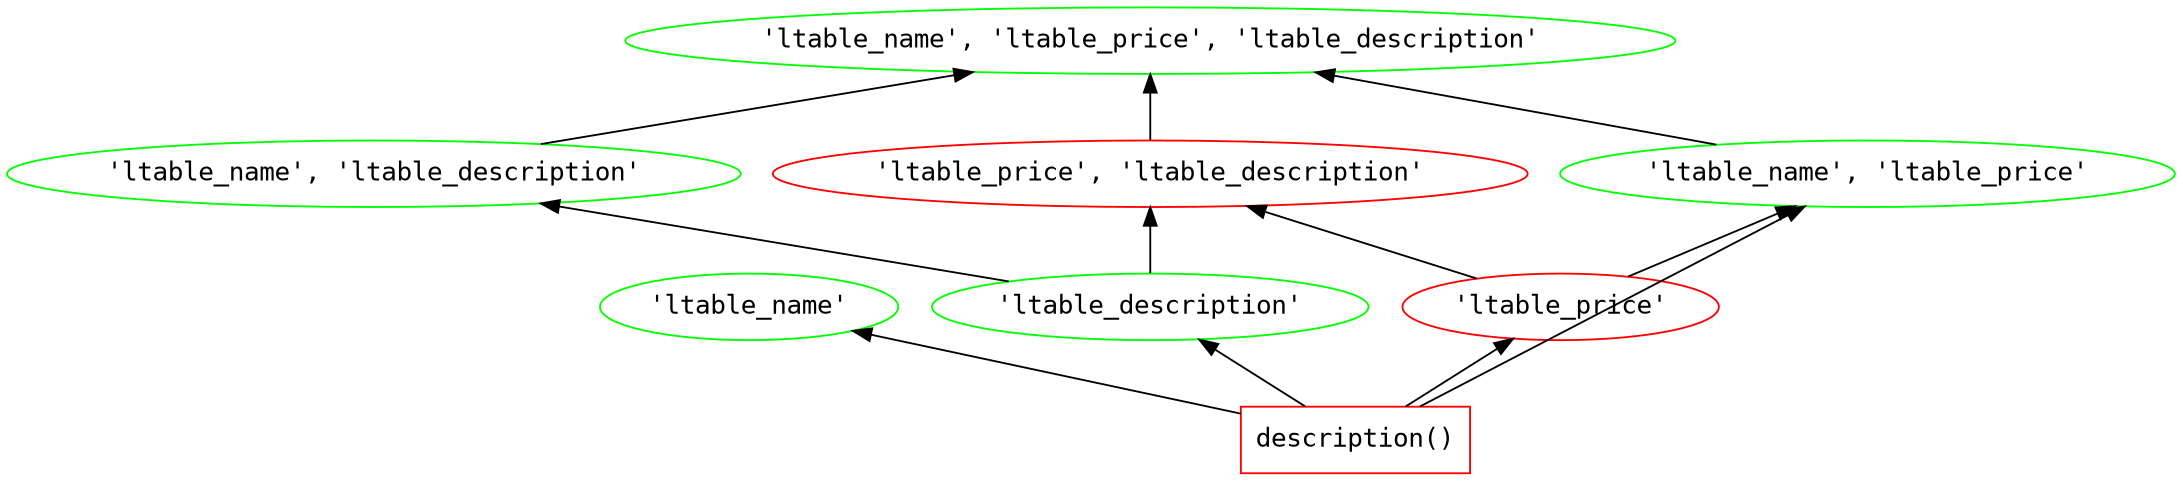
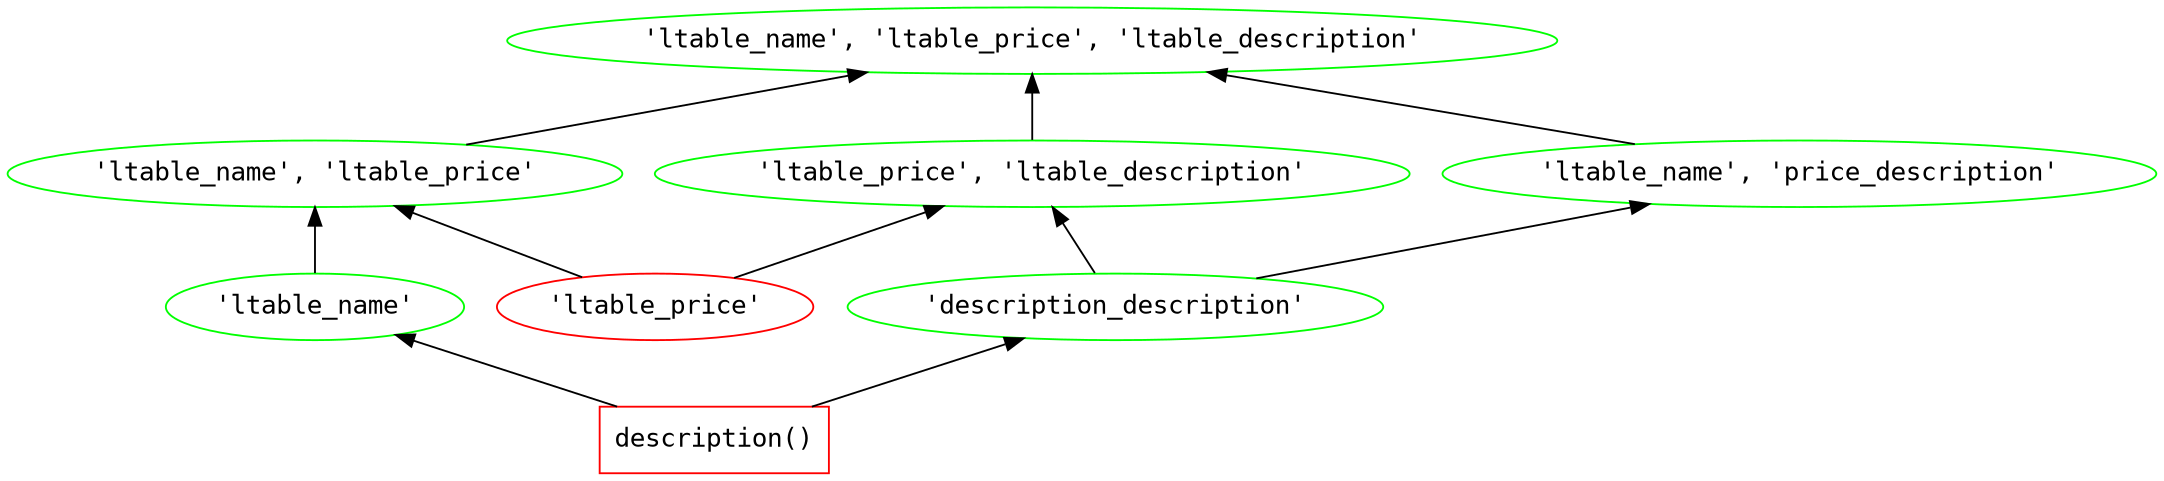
(374, 174) -> (1799, 174)
(1150, 174) -> (1032, 174)
(1150, 307) -> (1115, 307)
(1604, 311) -> (315, 249)
(1454, 376) -> none
